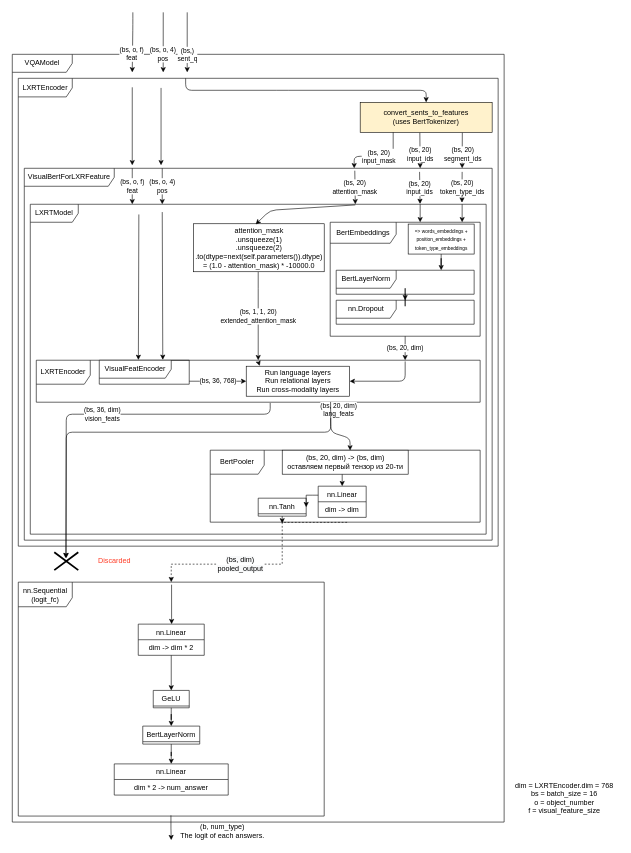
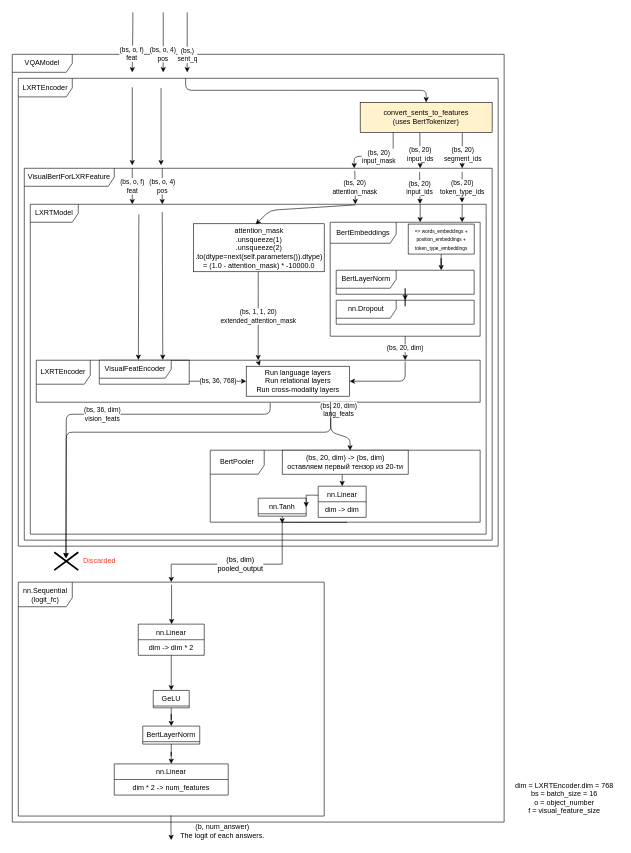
(282, 554) -> (282, 554)
(114, 561) -> (99, 561)
(171, 788) -> (171, 788)
(223, 831) -> (223, 831)
